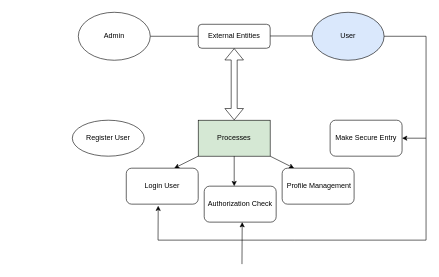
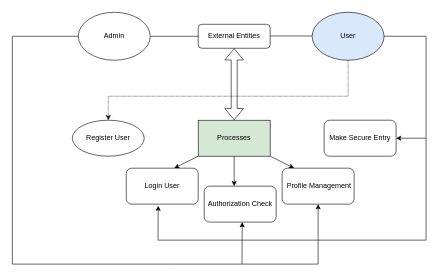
none -> (108, 114)
(366, 138) -> (360, 138)
none -> (12, 150)
